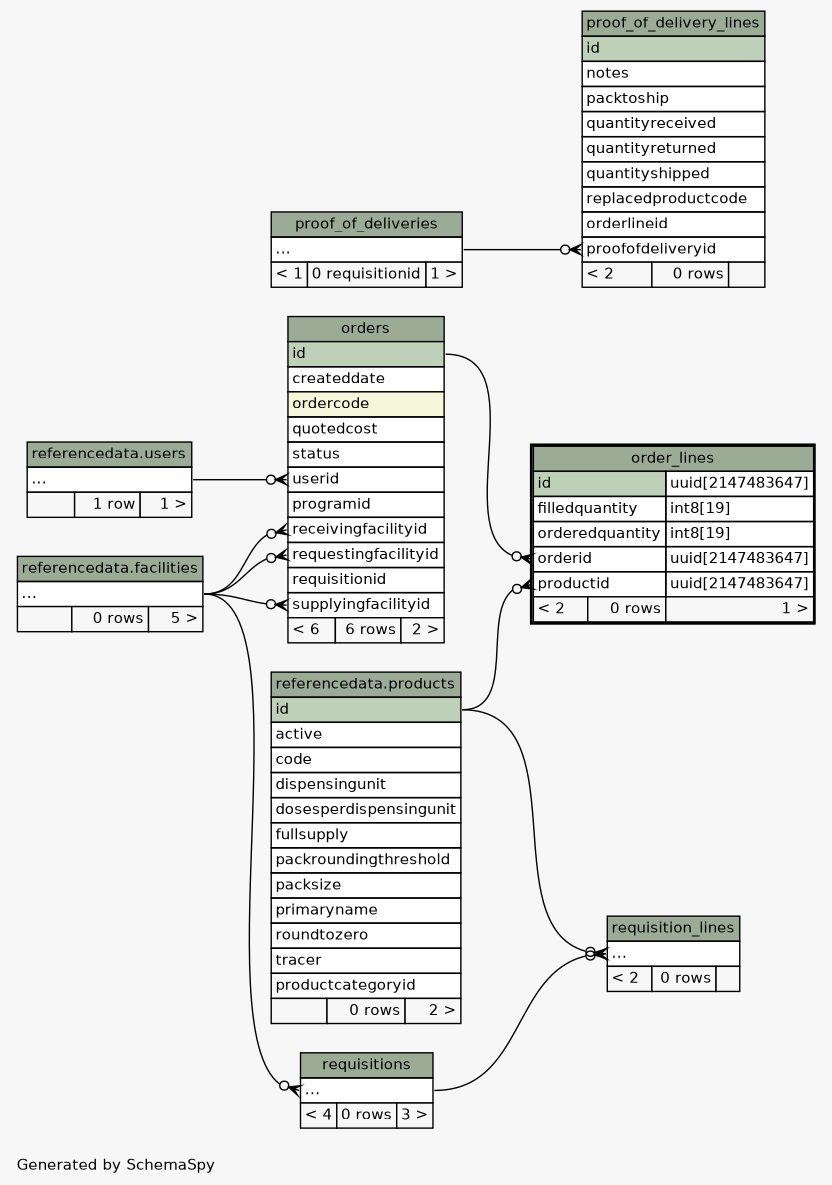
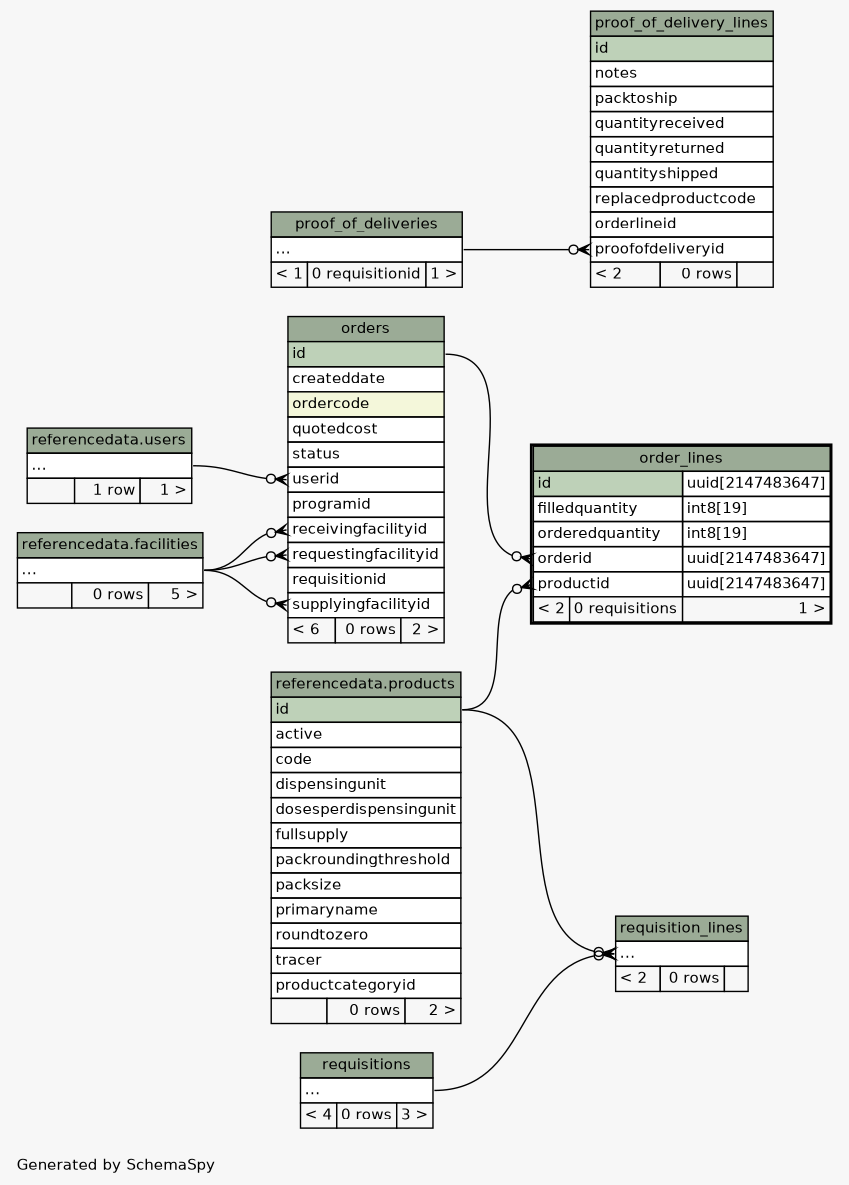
(636, 609) -> (626, 609)
(371, 630) -> (371, 630)
(252, 833) -> none
